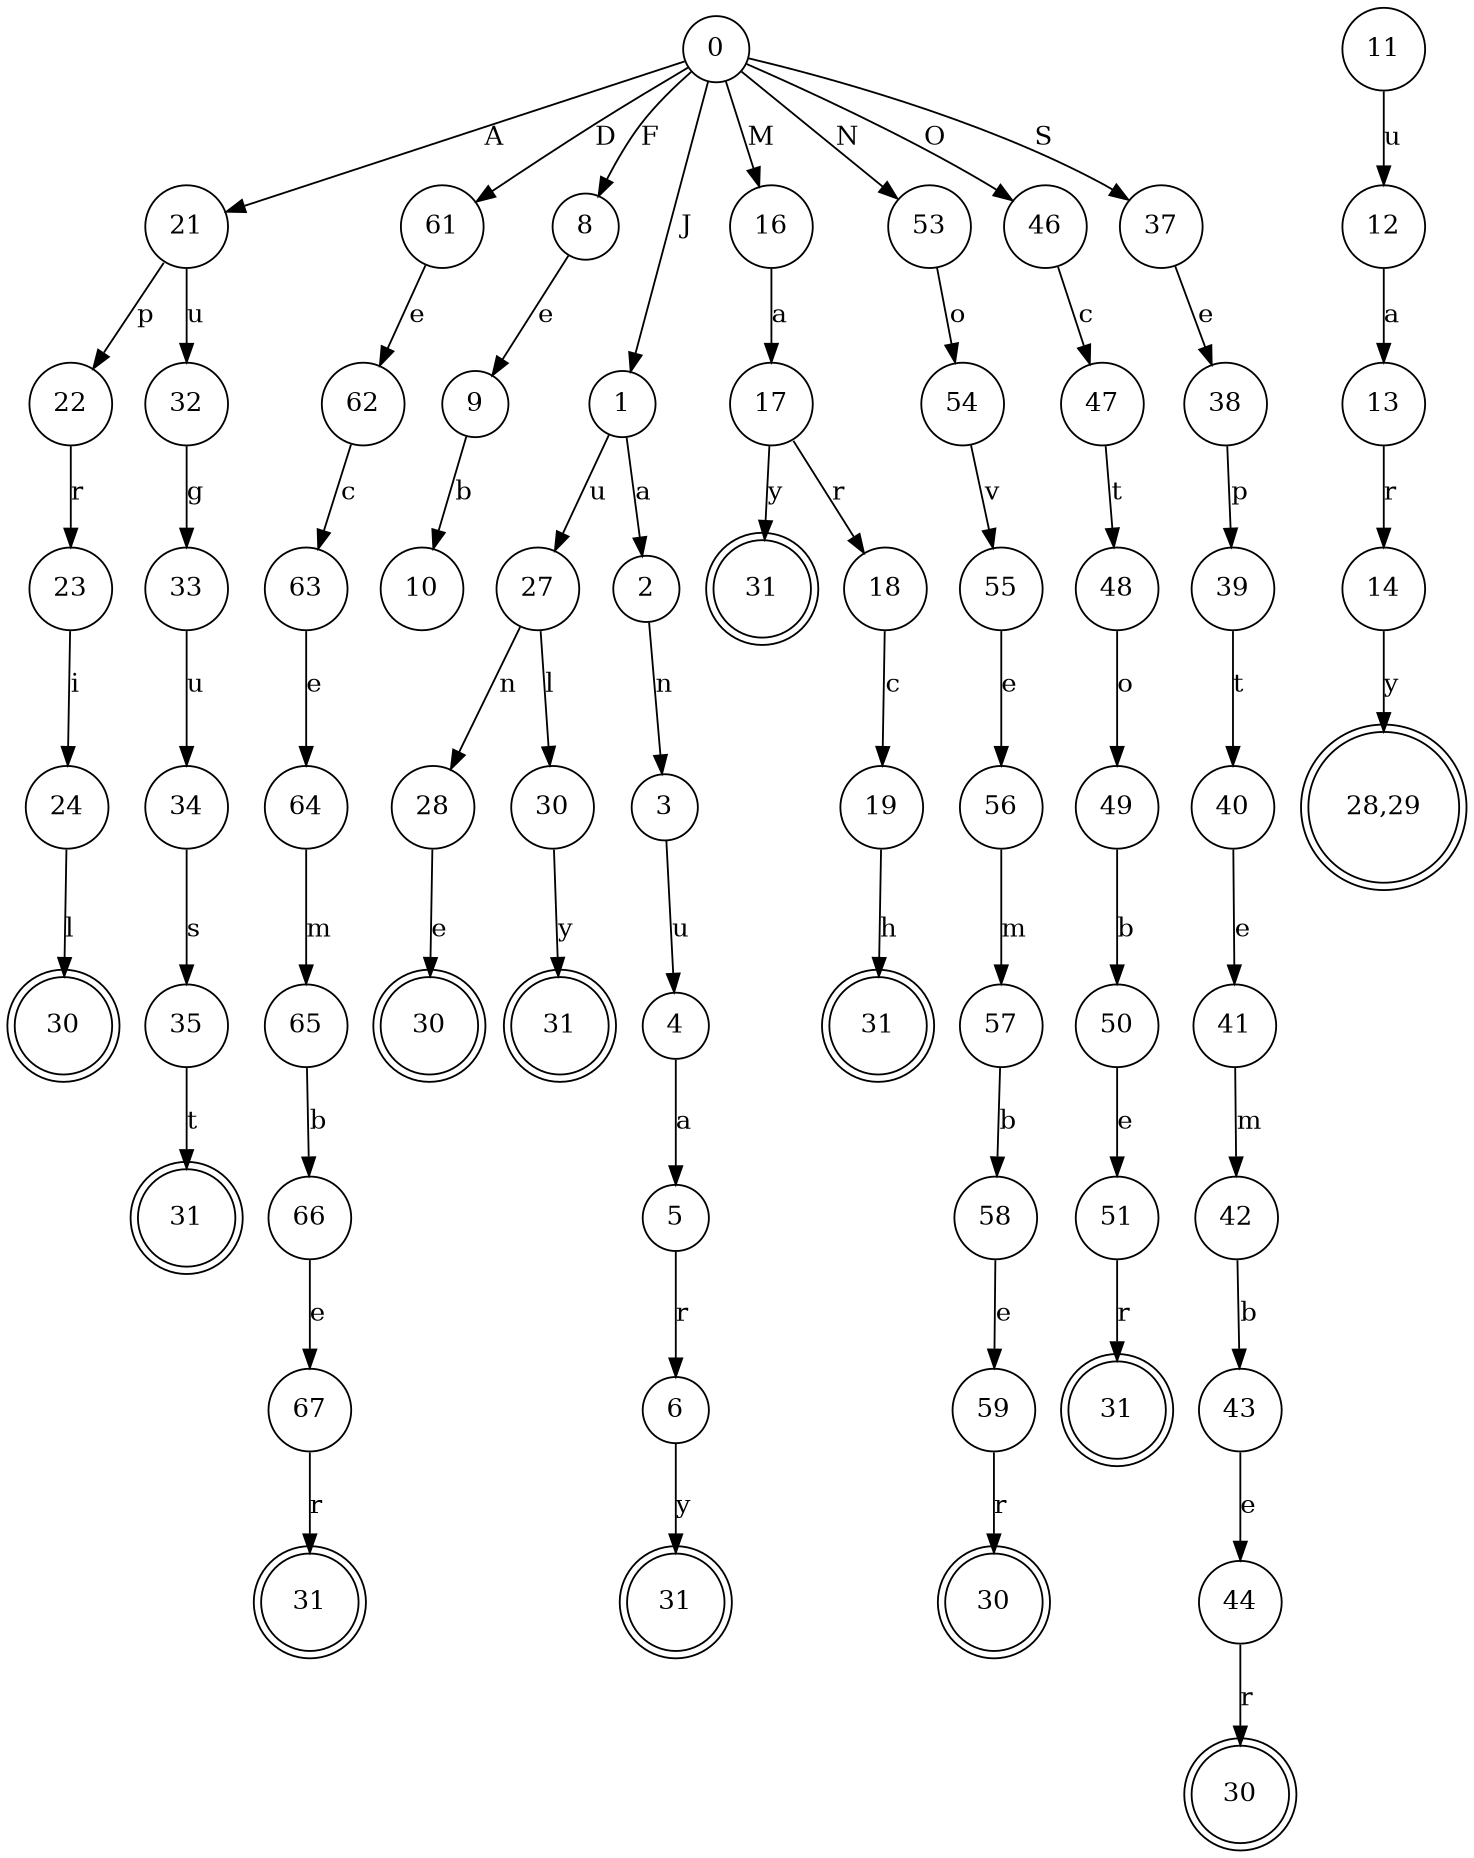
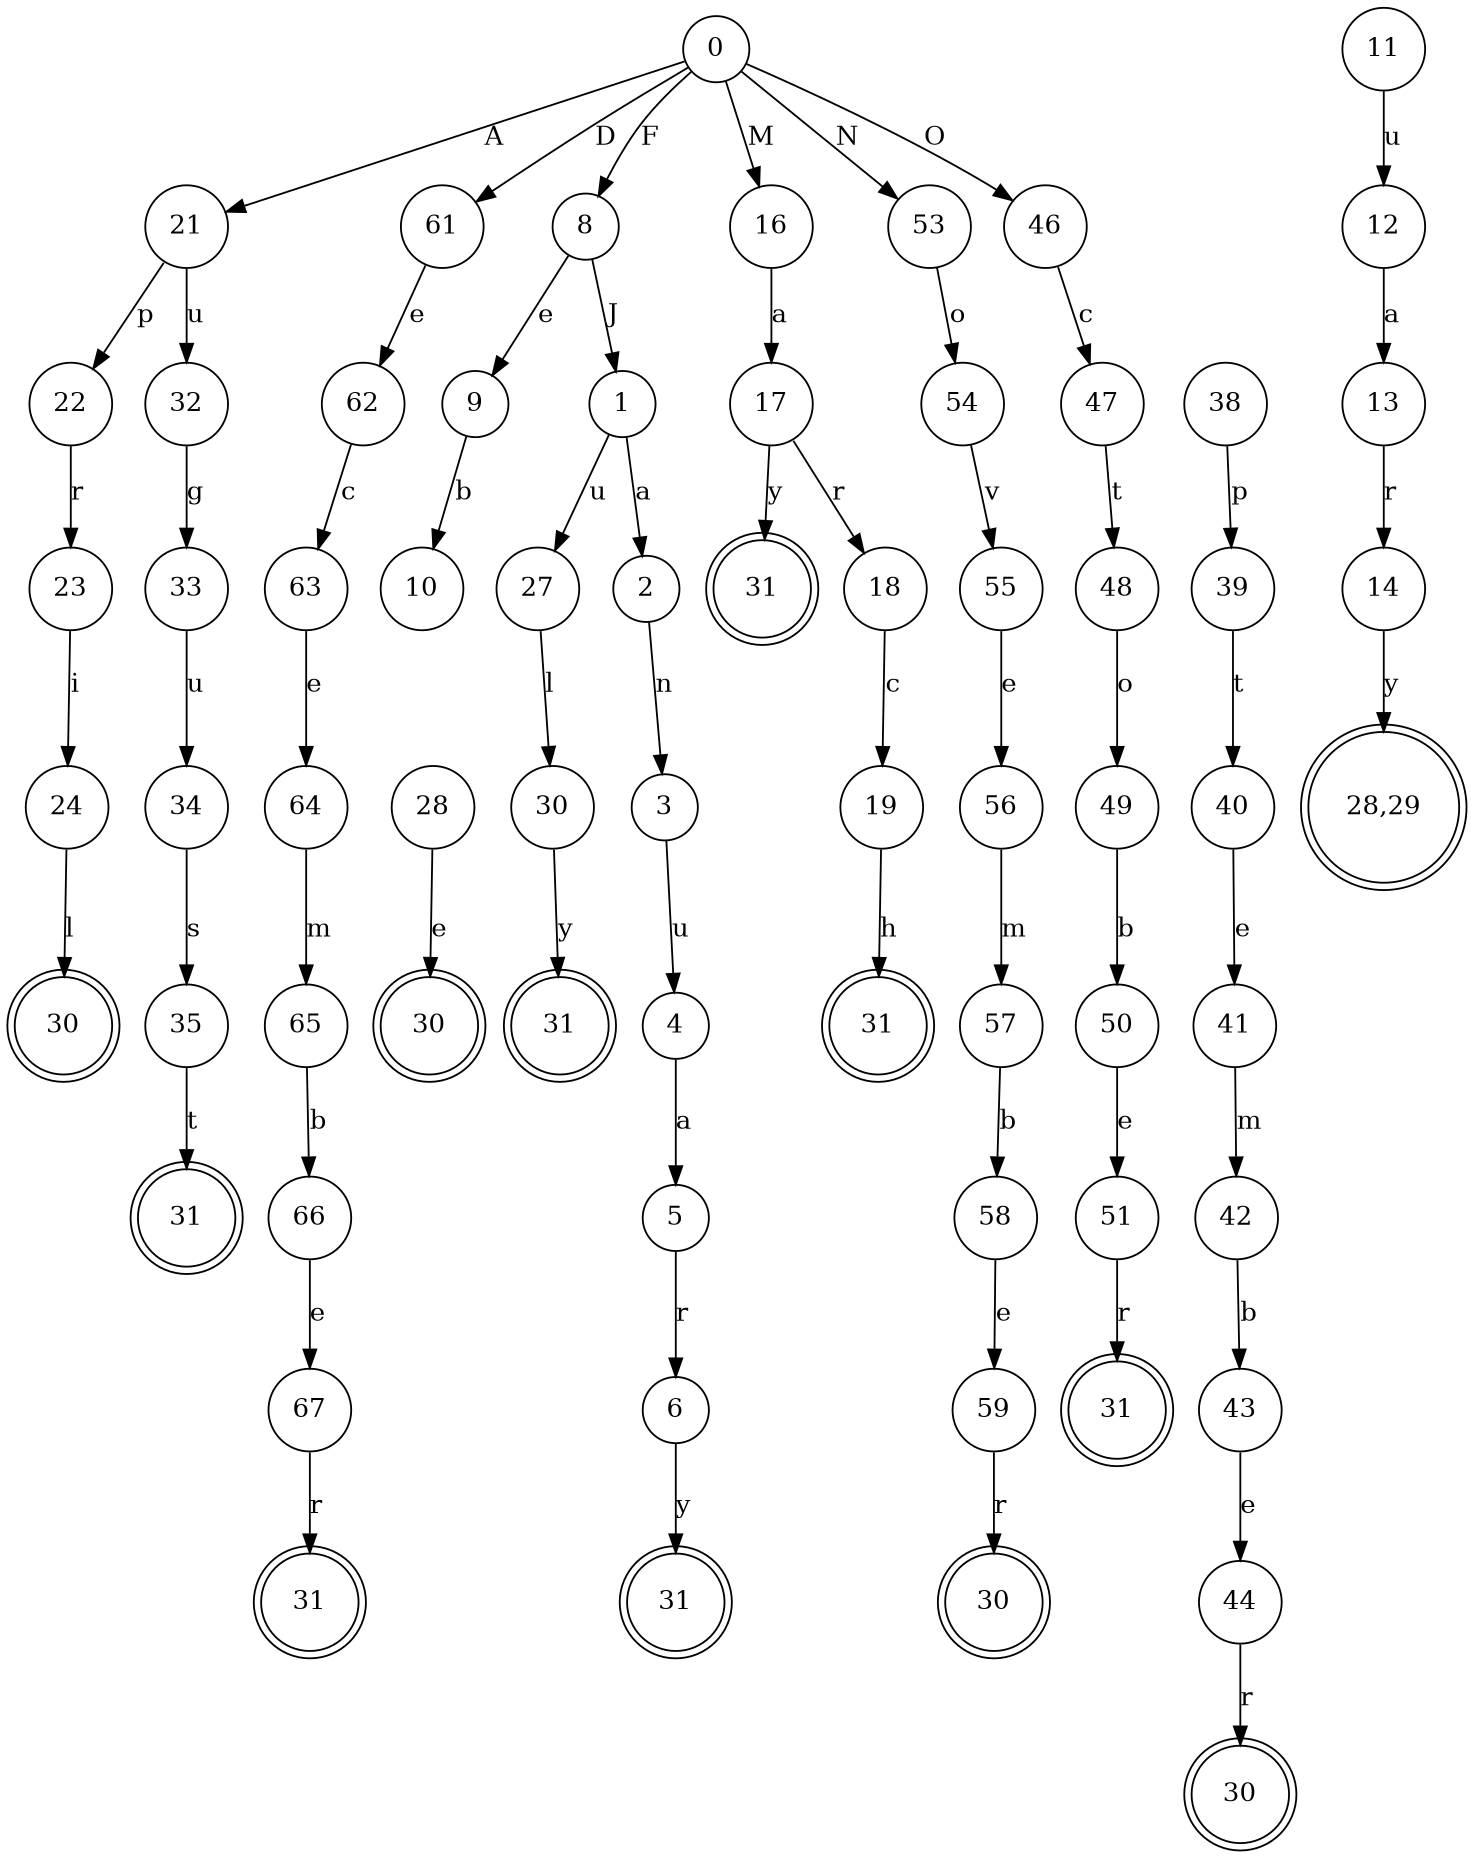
(672, 217) -> (602, 306)
(1161, 227) -> none
(490, 690) -> none
